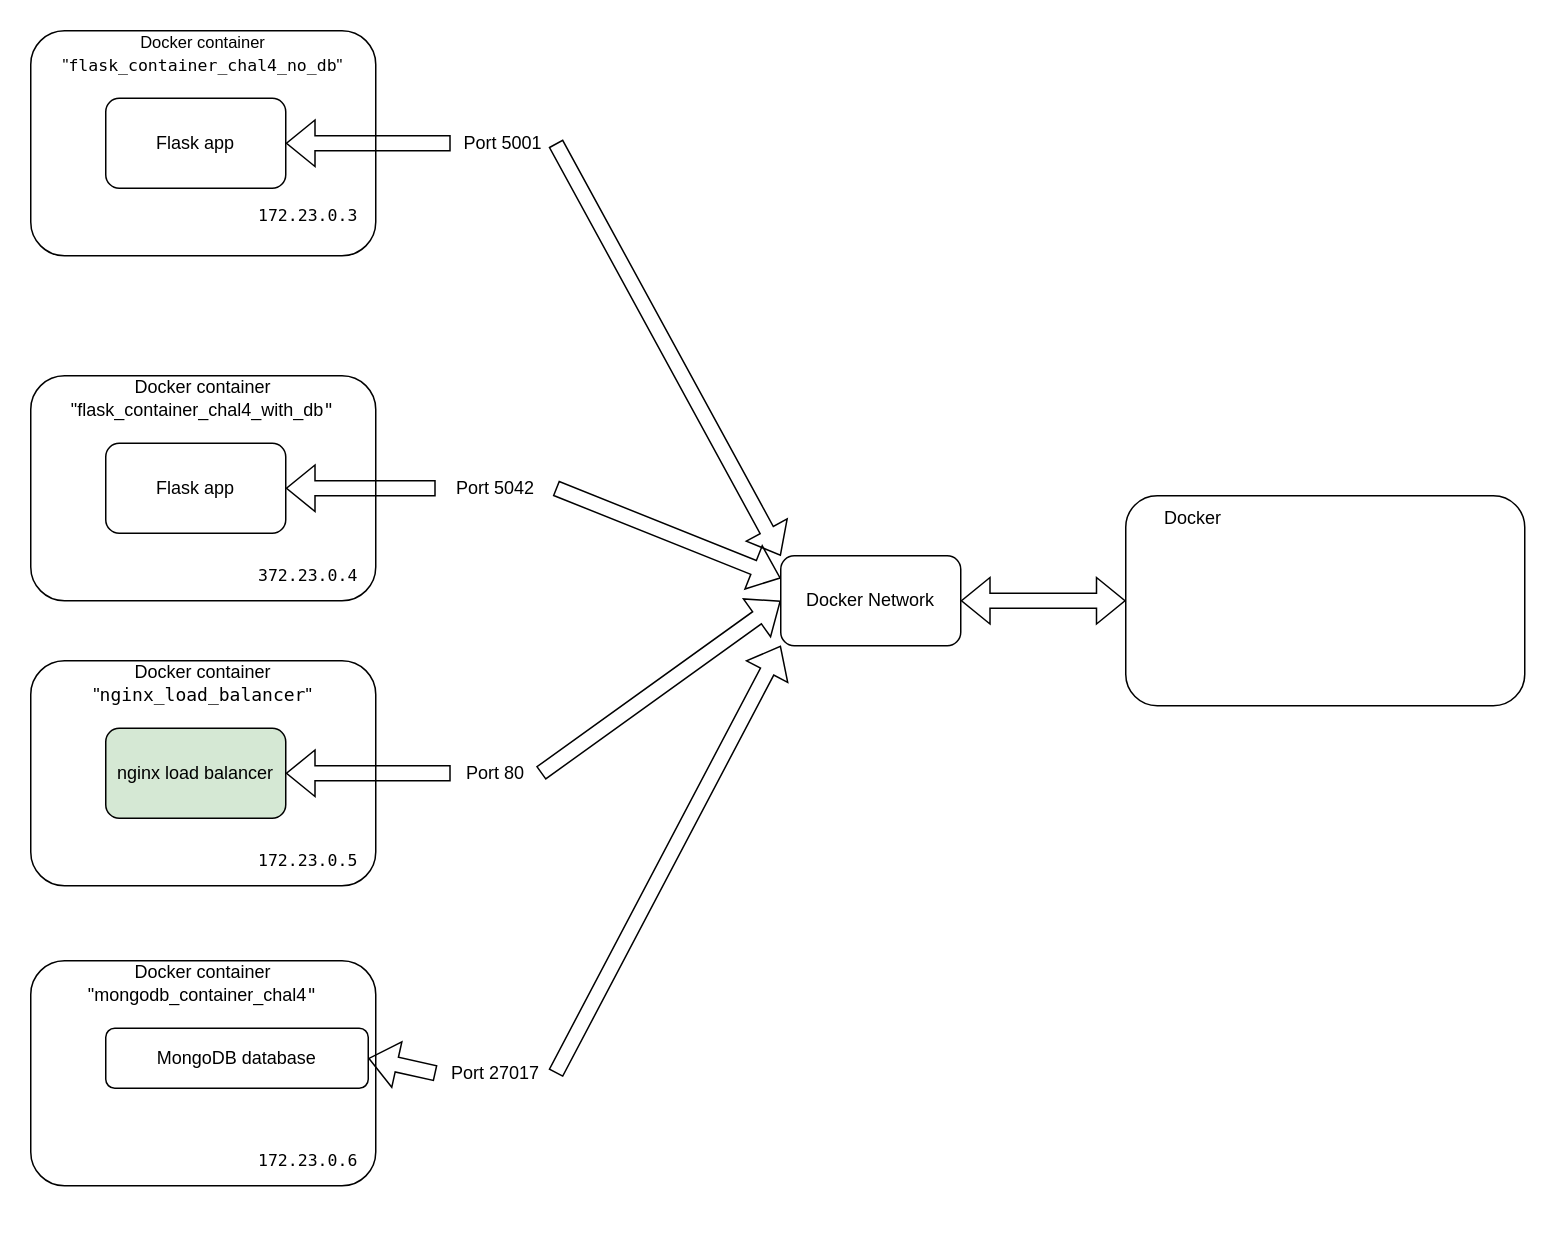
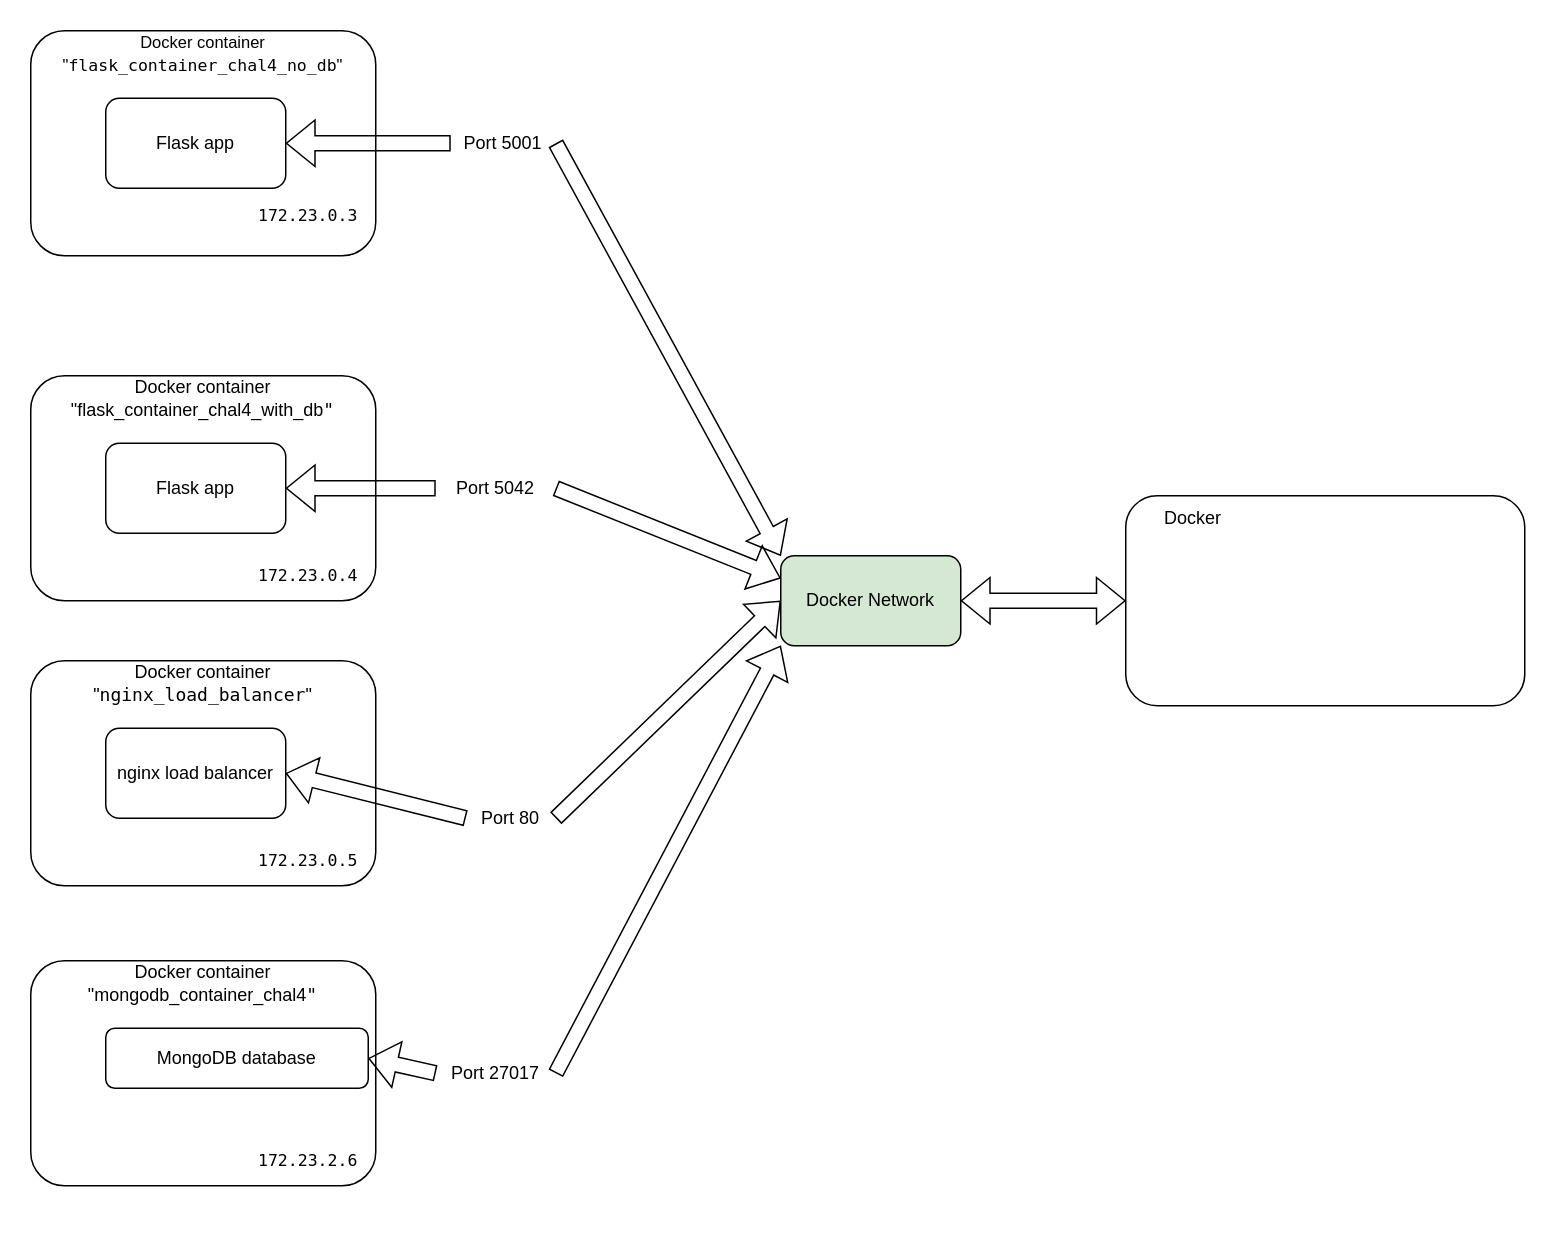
(299, 576) -> (299, 576)
(871, 601) -> (871, 601)
(196, 773) -> (196, 773)
(496, 773) -> (511, 818)
(299, 1161) -> (299, 1161)
